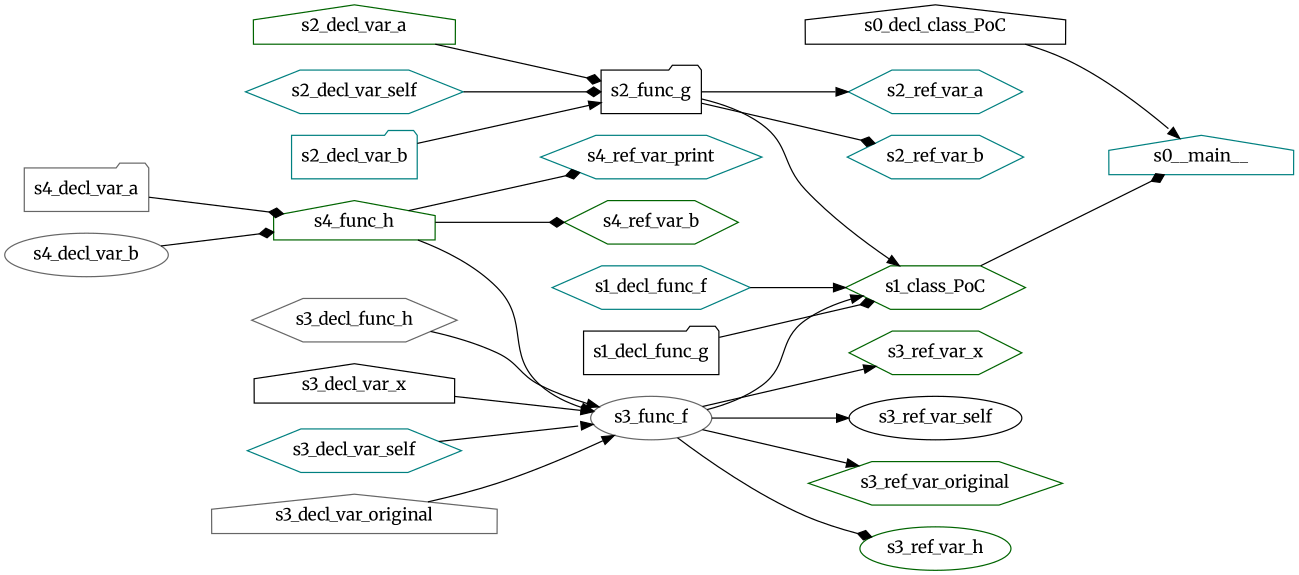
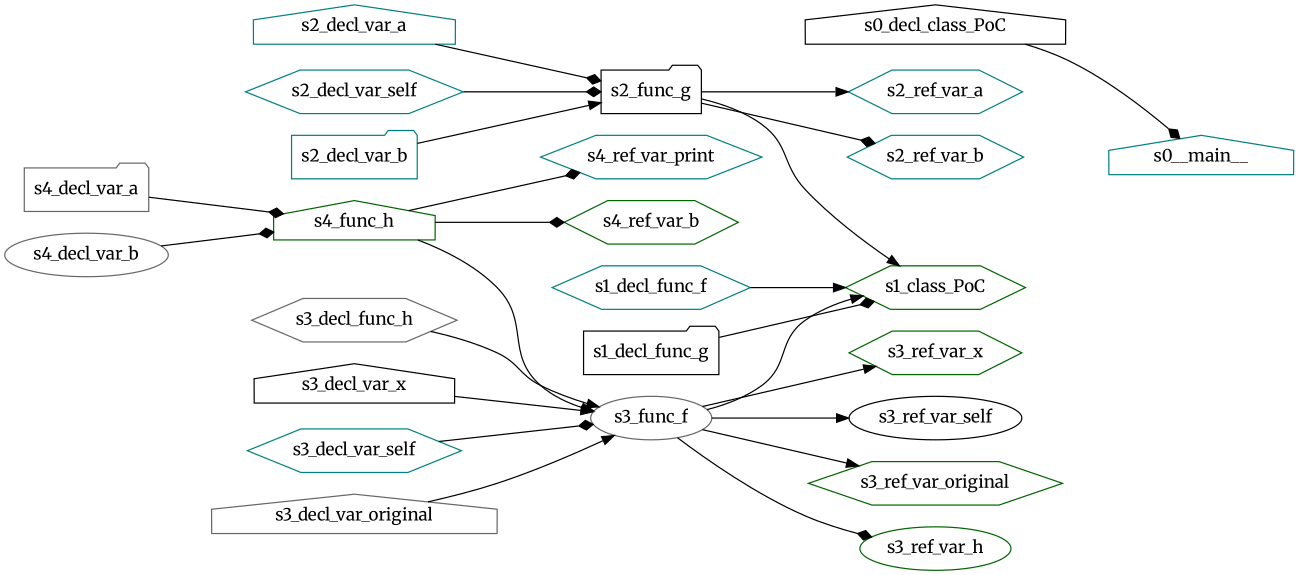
(354, 27) -> (354, 27)
(1101, 79) -> (1101, 79)
(1066, 224) -> none
(508, 434) -> (508, 434)
